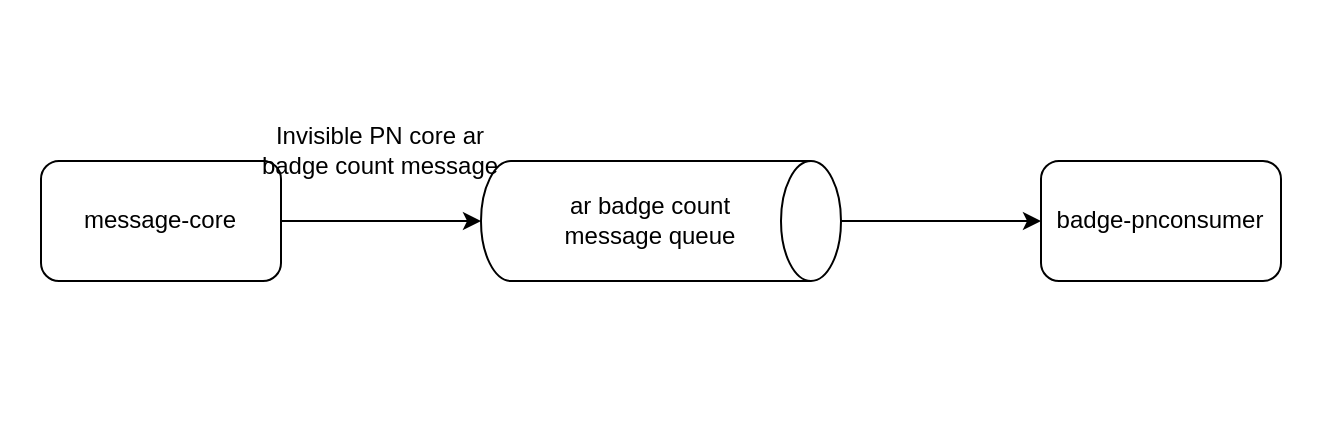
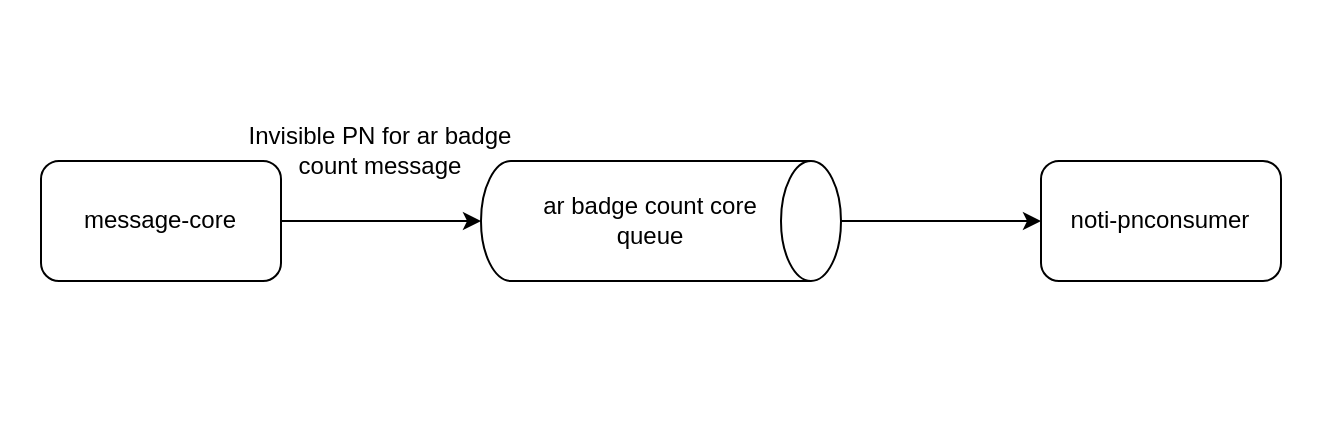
(381, 151) -> (381, 151)
(651, 221) -> (651, 221)
(1161, 221) -> (1161, 221)
